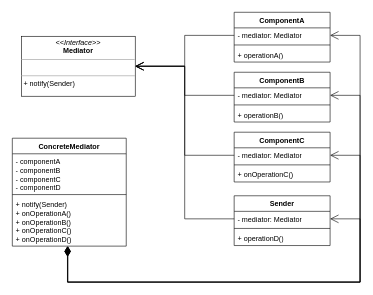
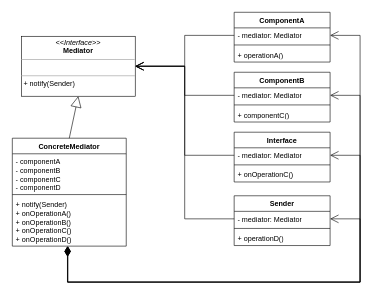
(264, 116) -> (265, 116)
none -> (73, 123)
(282, 141) -> (282, 141)
